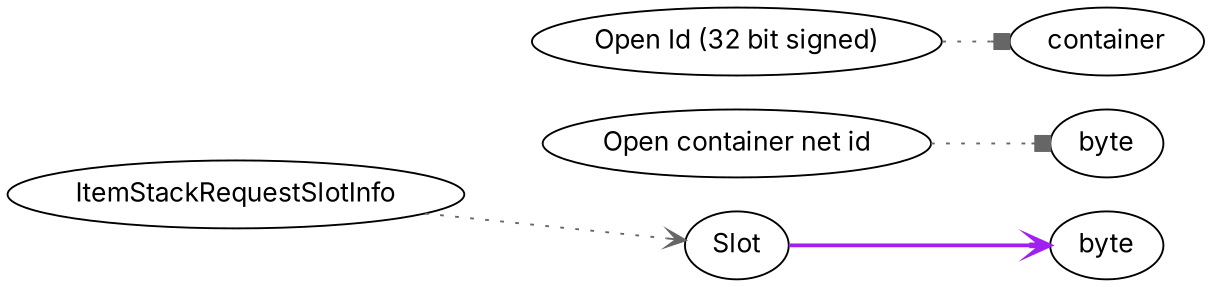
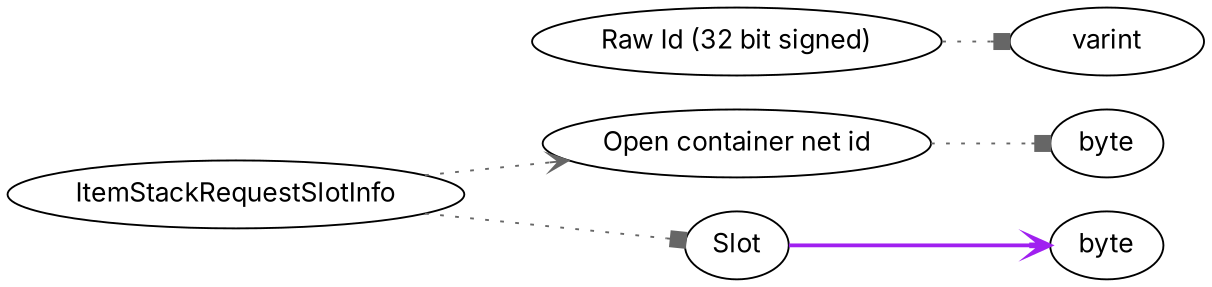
(737, 42) -> (737, 42)
(1107, 42) -> (1107, 42)
none -> (487, 169)
(546, 226) -> (546, 226)
